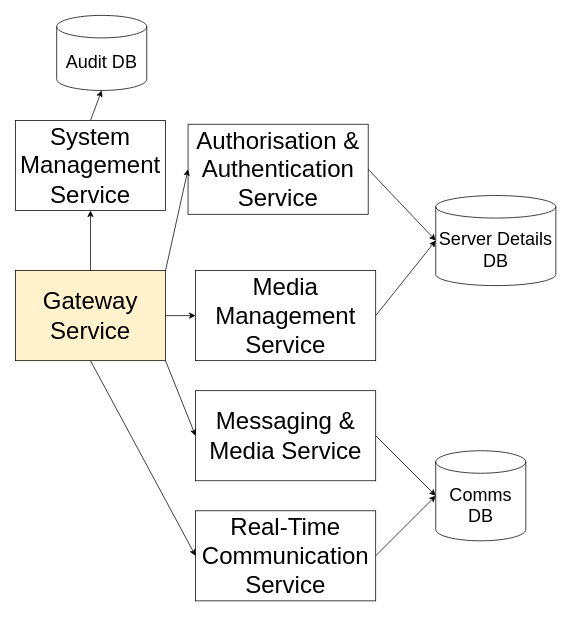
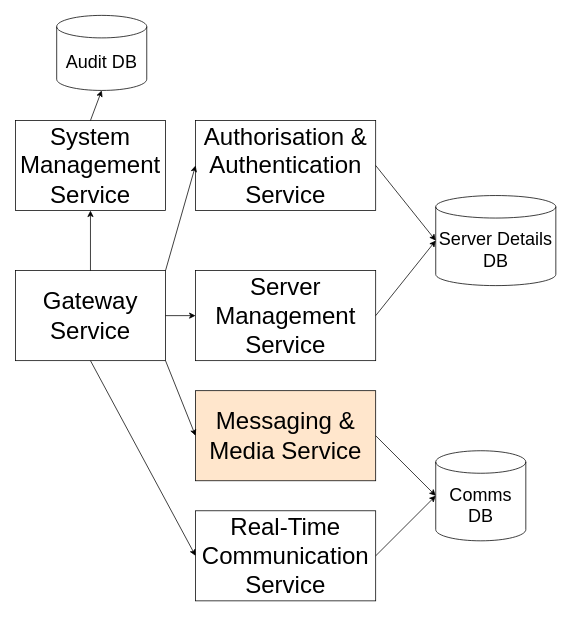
(278, 169) -> (285, 165)
(90, 315) -> (90, 315)
(285, 315) -> (285, 315)
(285, 435) -> (285, 435)
